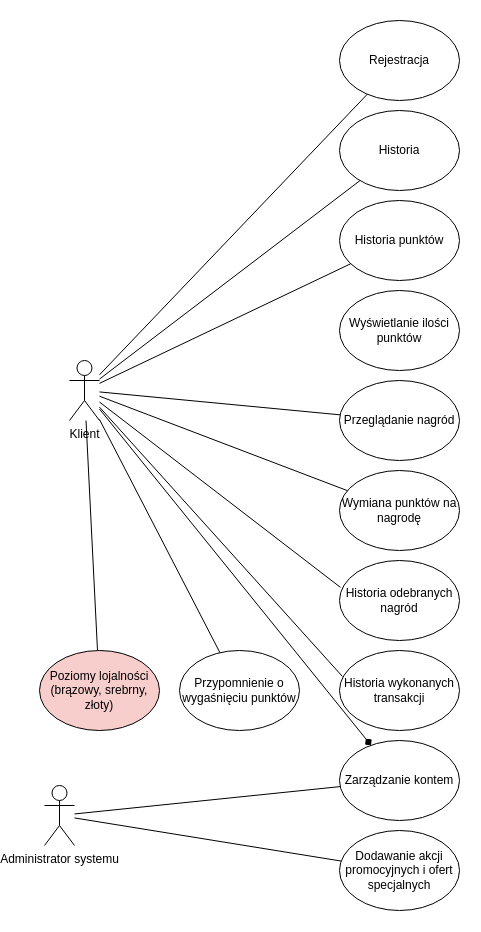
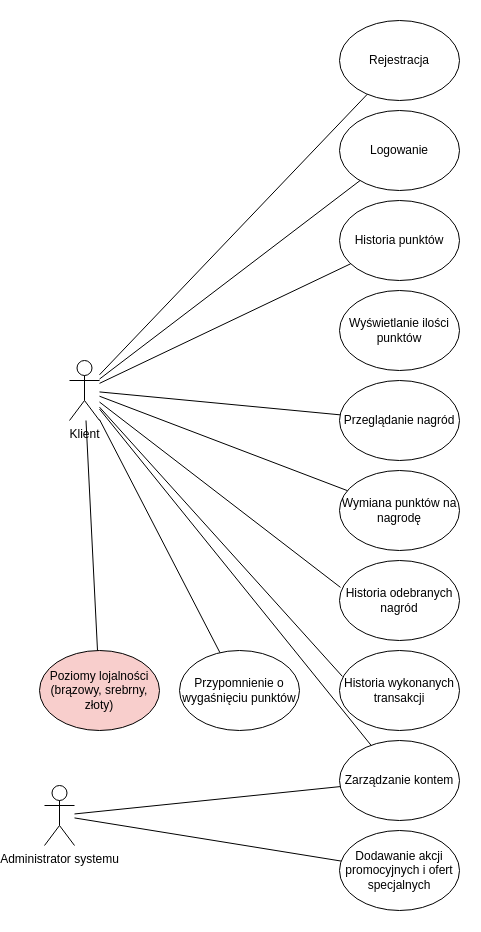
(400, 151) -> (400, 151)
(366, 739) -> (368, 741)
